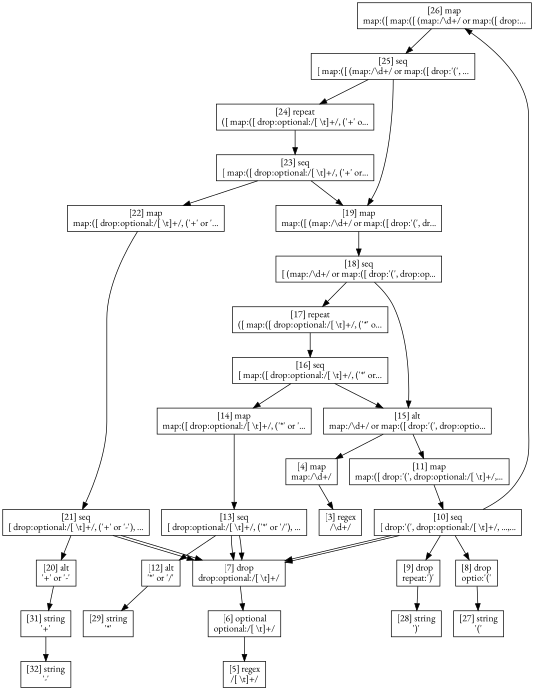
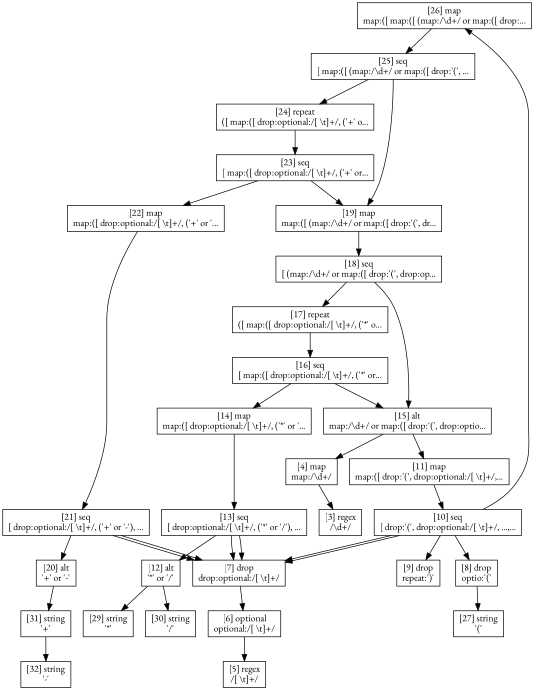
none -> (170, 624)
(416, 624) -> none
